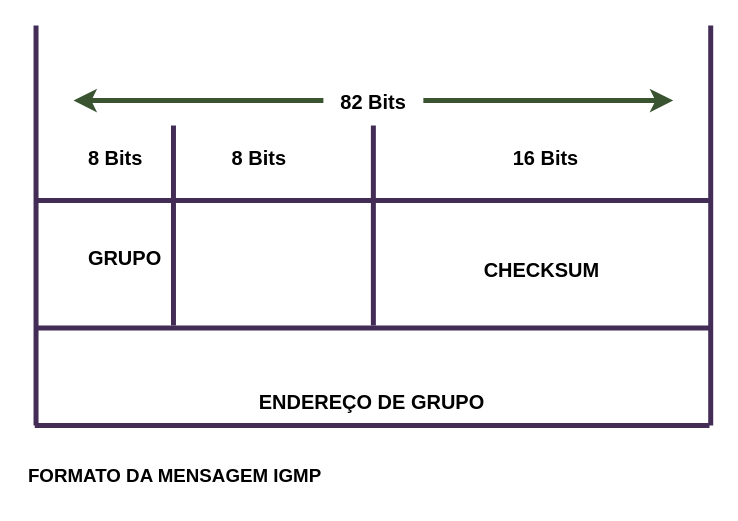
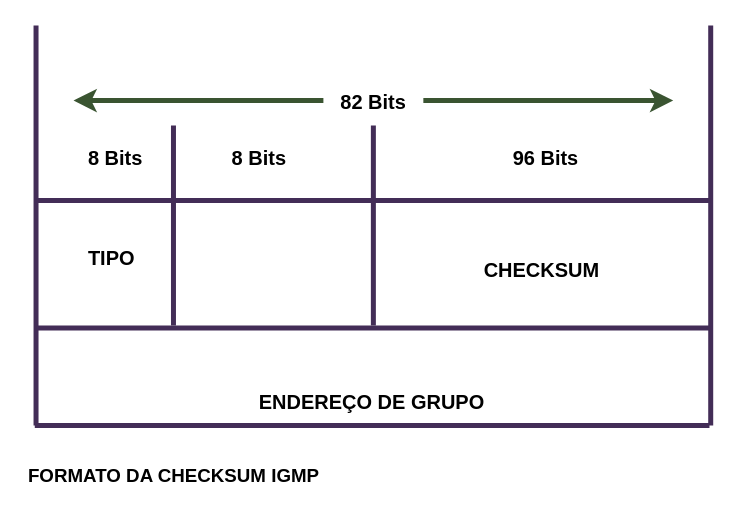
(547, 159) -> (547, 159)
(116, 259) -> (111, 259)
(147, 477) -> (147, 477)
